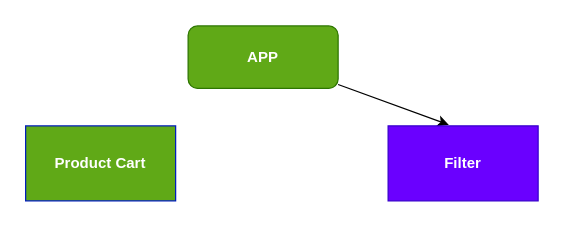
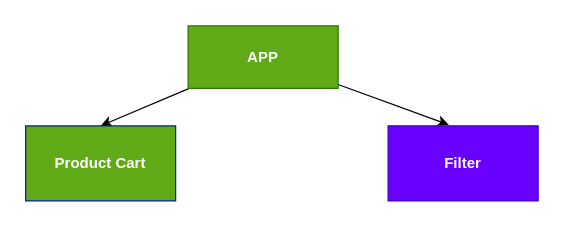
(263, 57) -> (263, 57)
none -> (149, 105)
